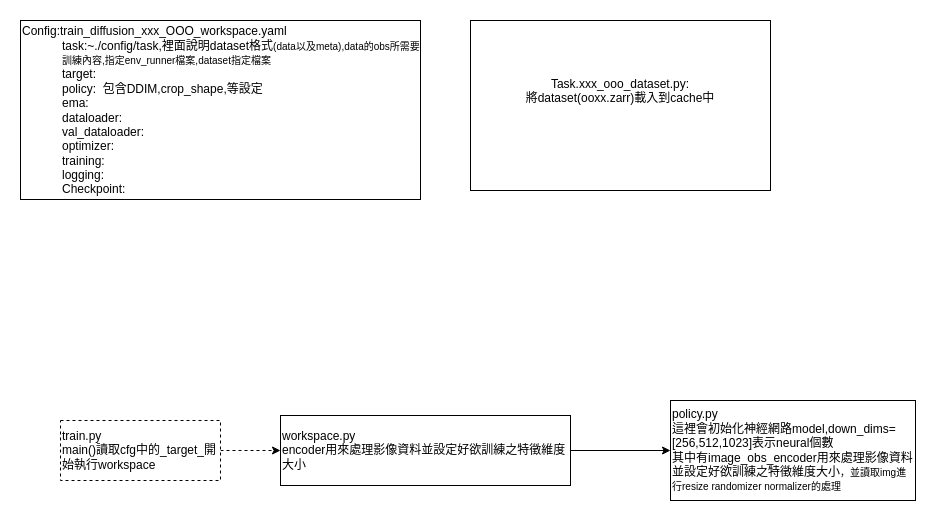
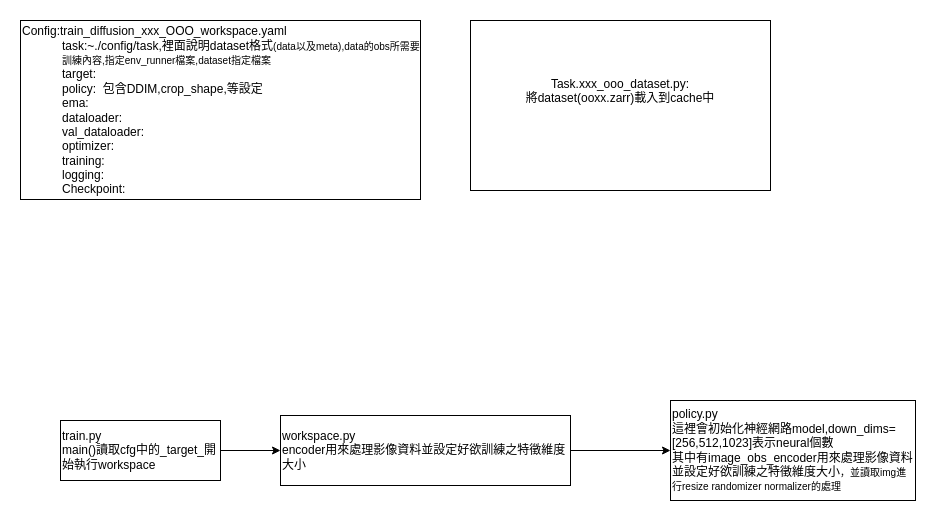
(141, 451) -> (141, 451)
(247, 451) -> (247, 451)
